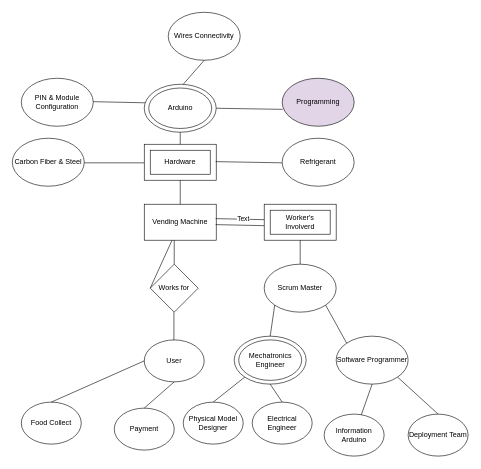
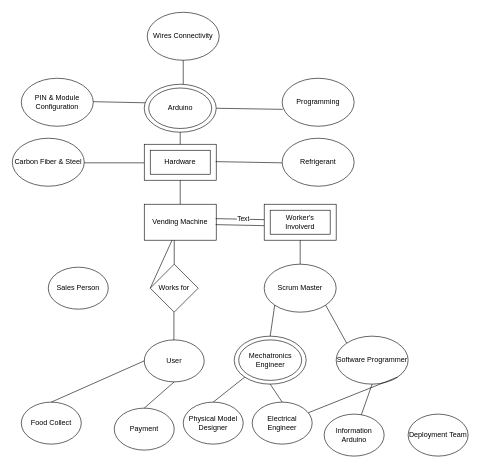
(204, 36) -> (183, 36)
(318, 102) -> (318, 102)
none -> (78, 288)
(418, 396) -> (353, 395)
